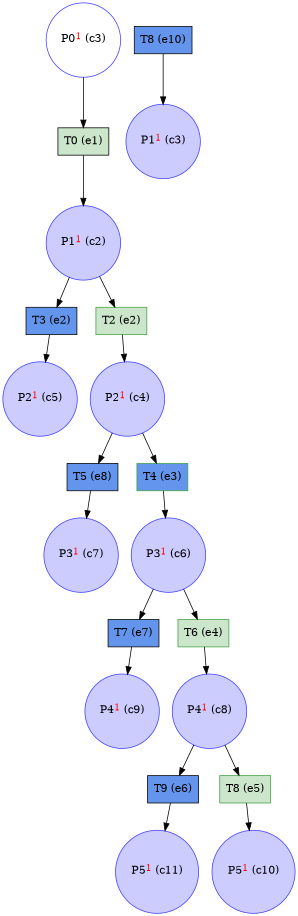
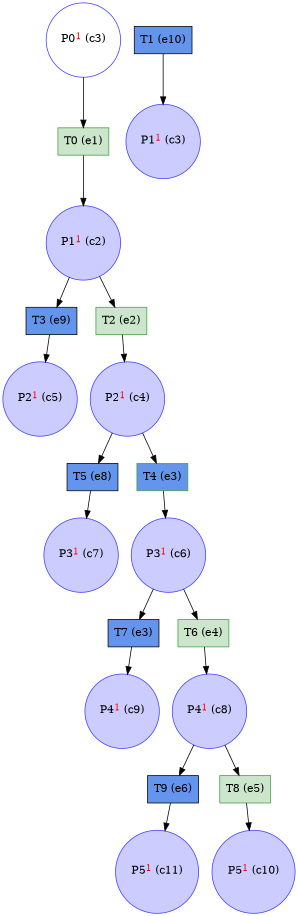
(163, 40) -> (163, 40)
(83, 141) -> (83, 141)
(51, 321) -> (51, 321)
(134, 633) -> (134, 633)
